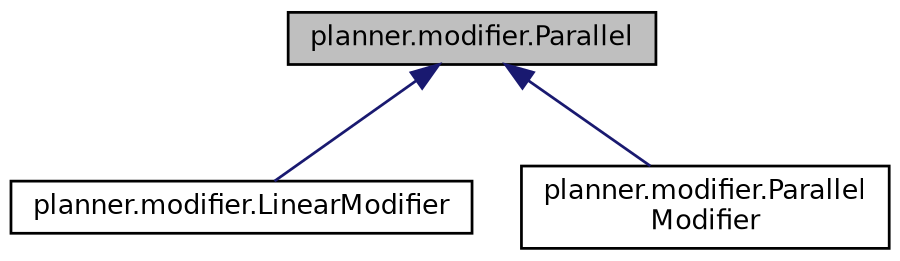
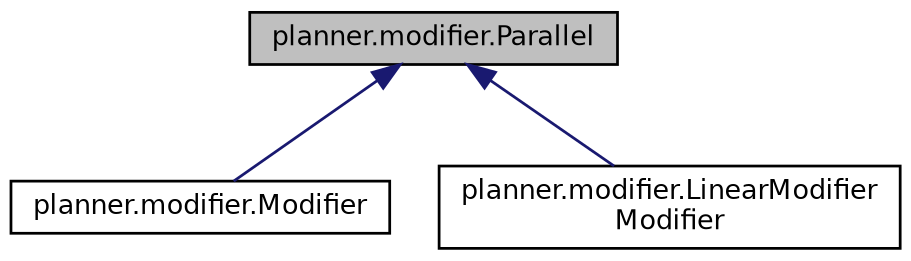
(242, 207) -> (200, 207)
(705, 207) -> (670, 207)
